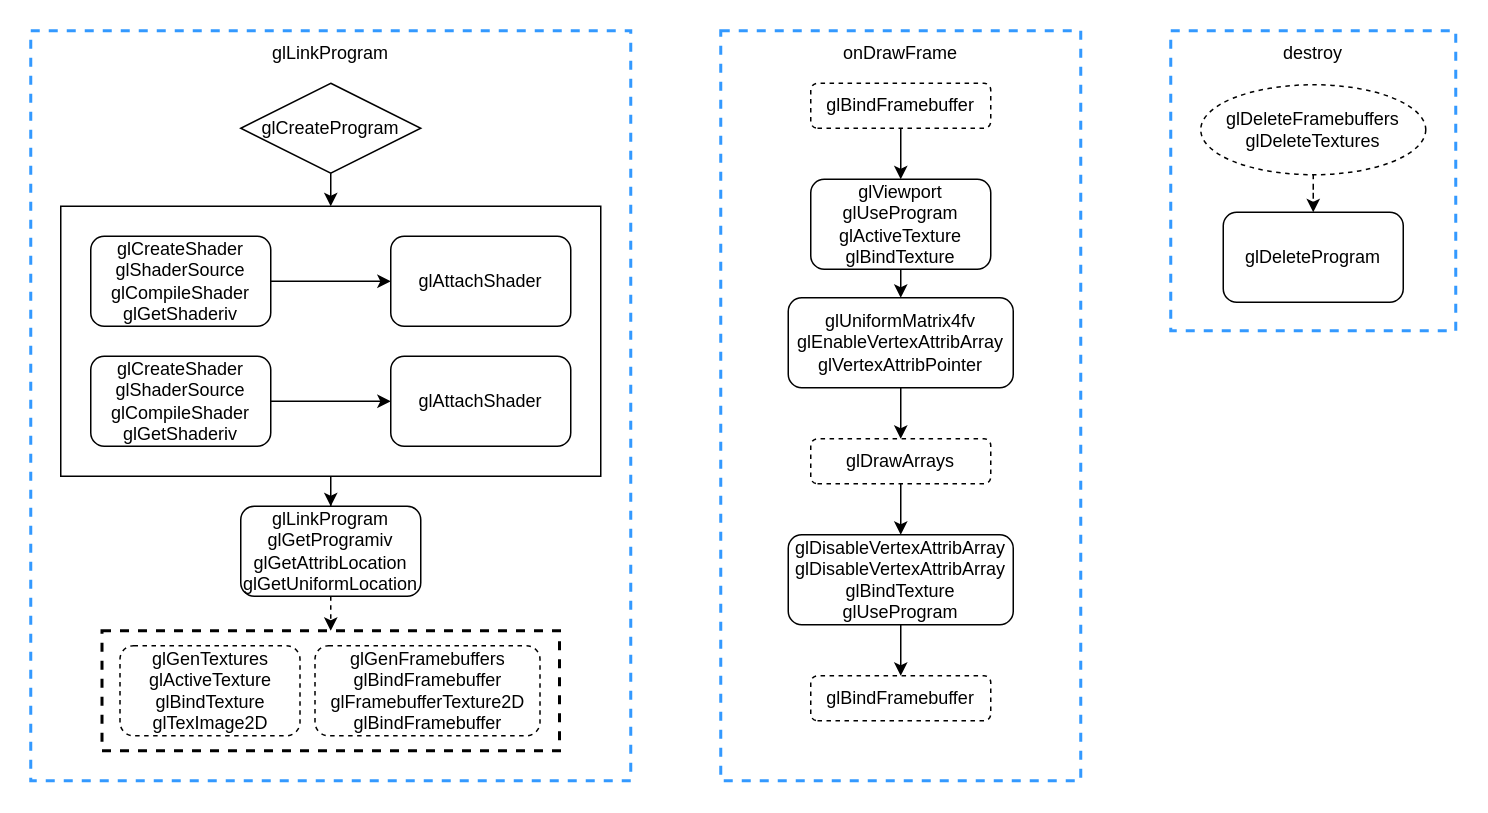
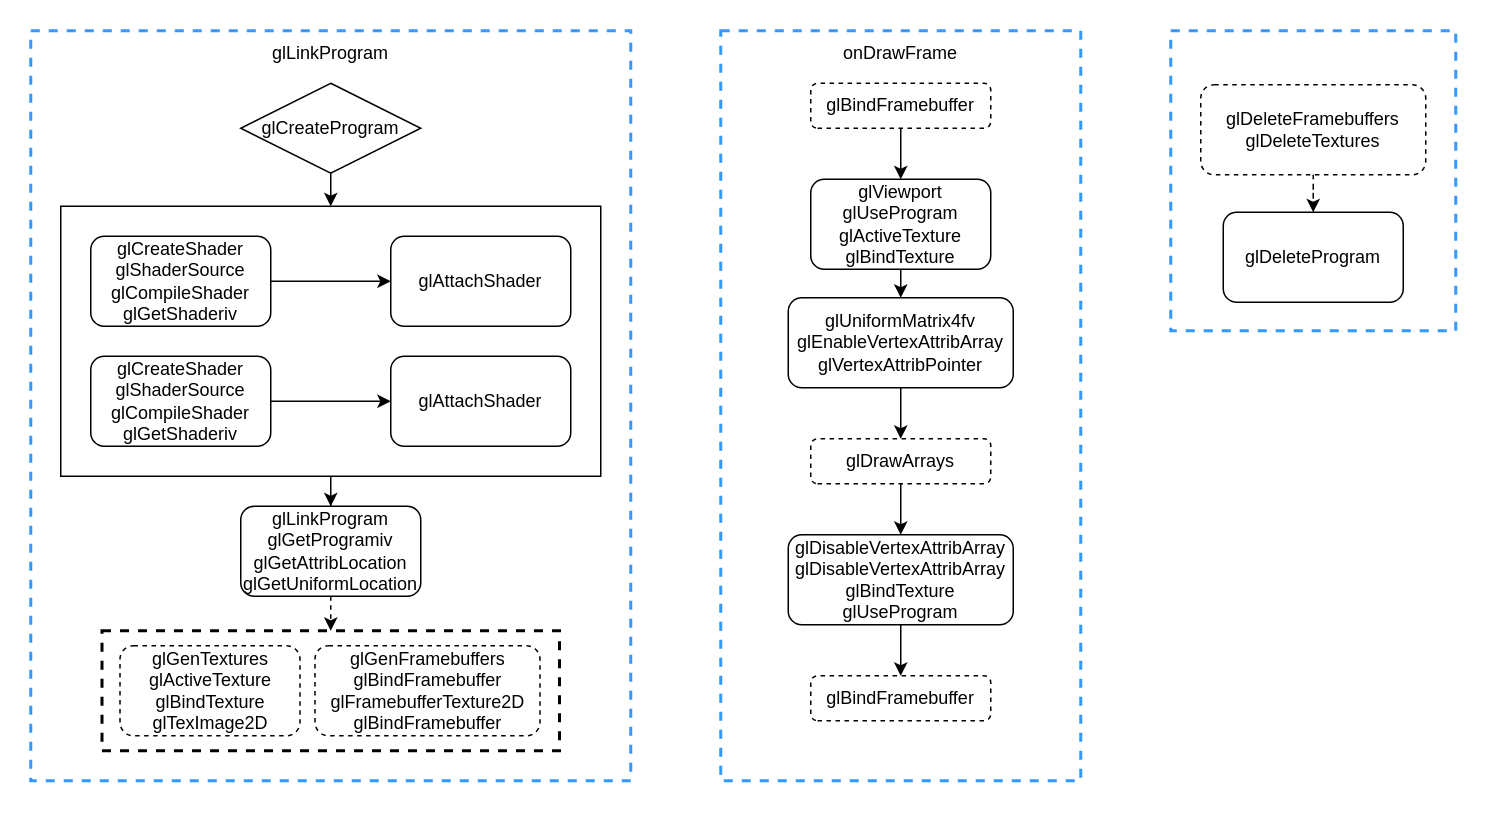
(1313, 53) -> none
(1313, 130) -> (1313, 130)
